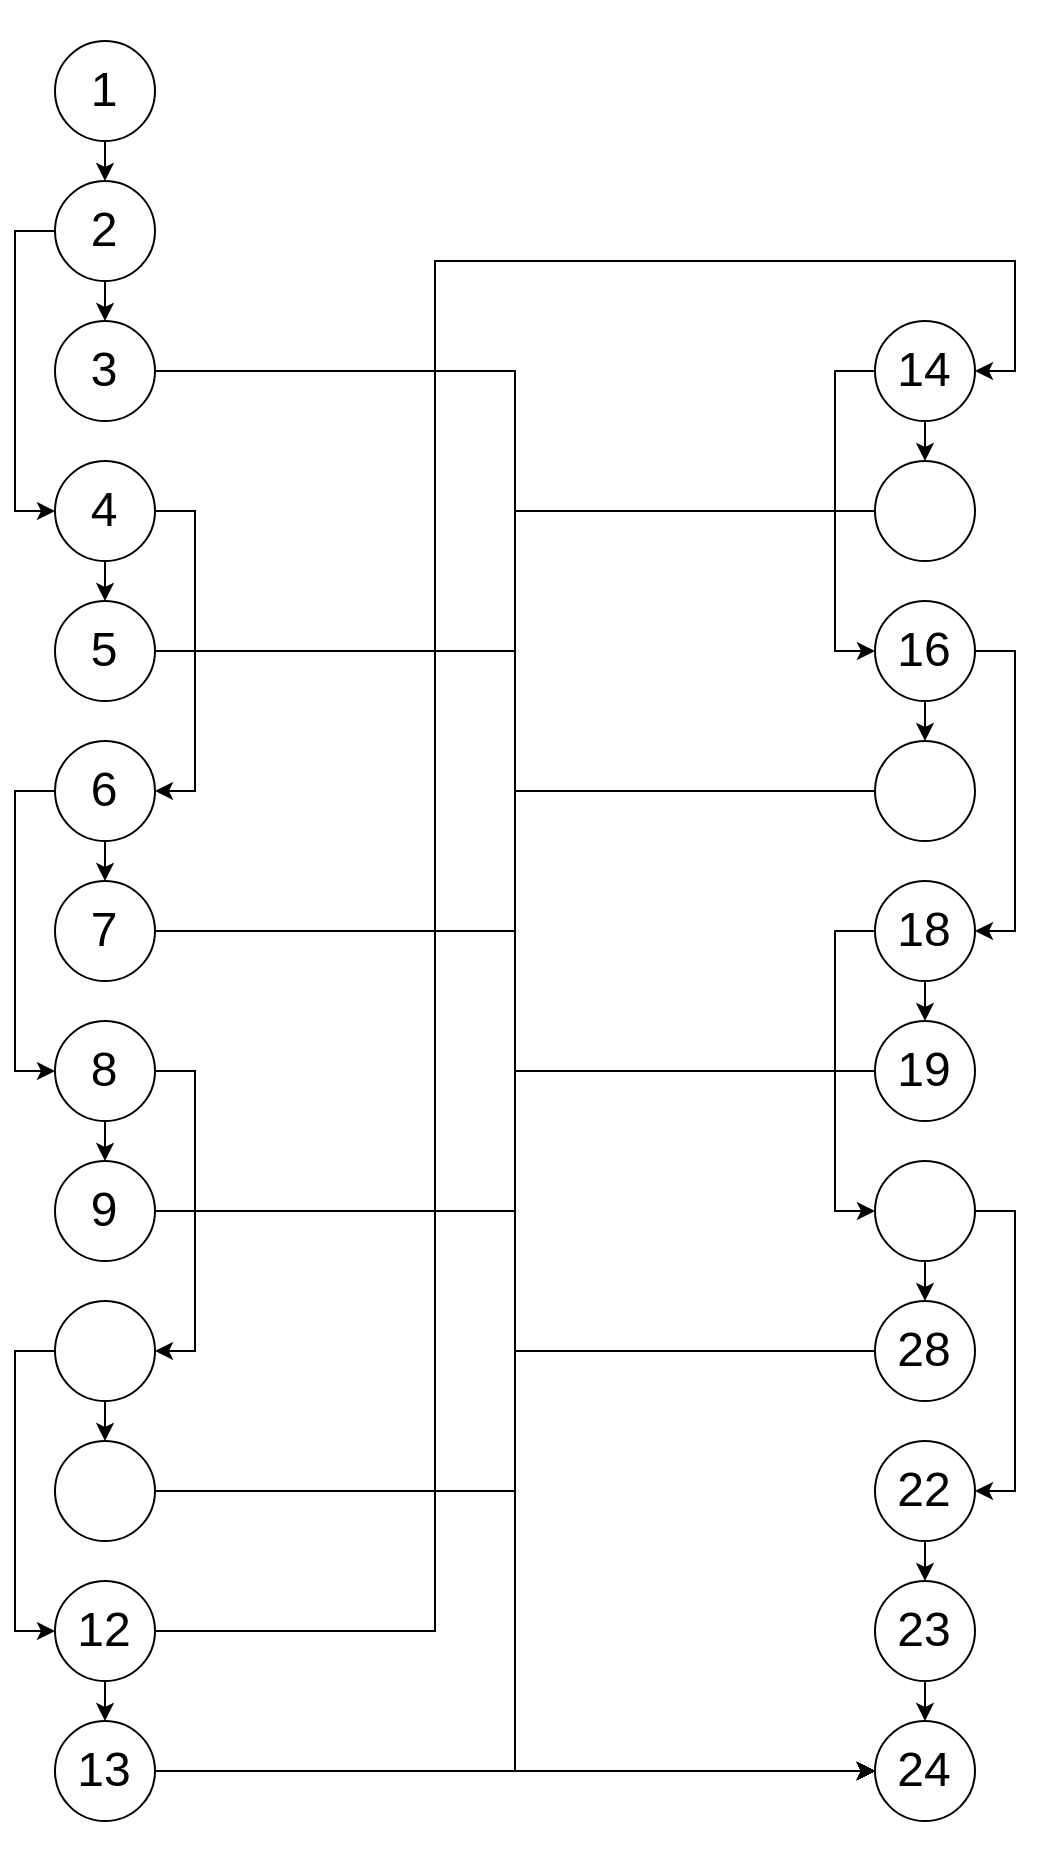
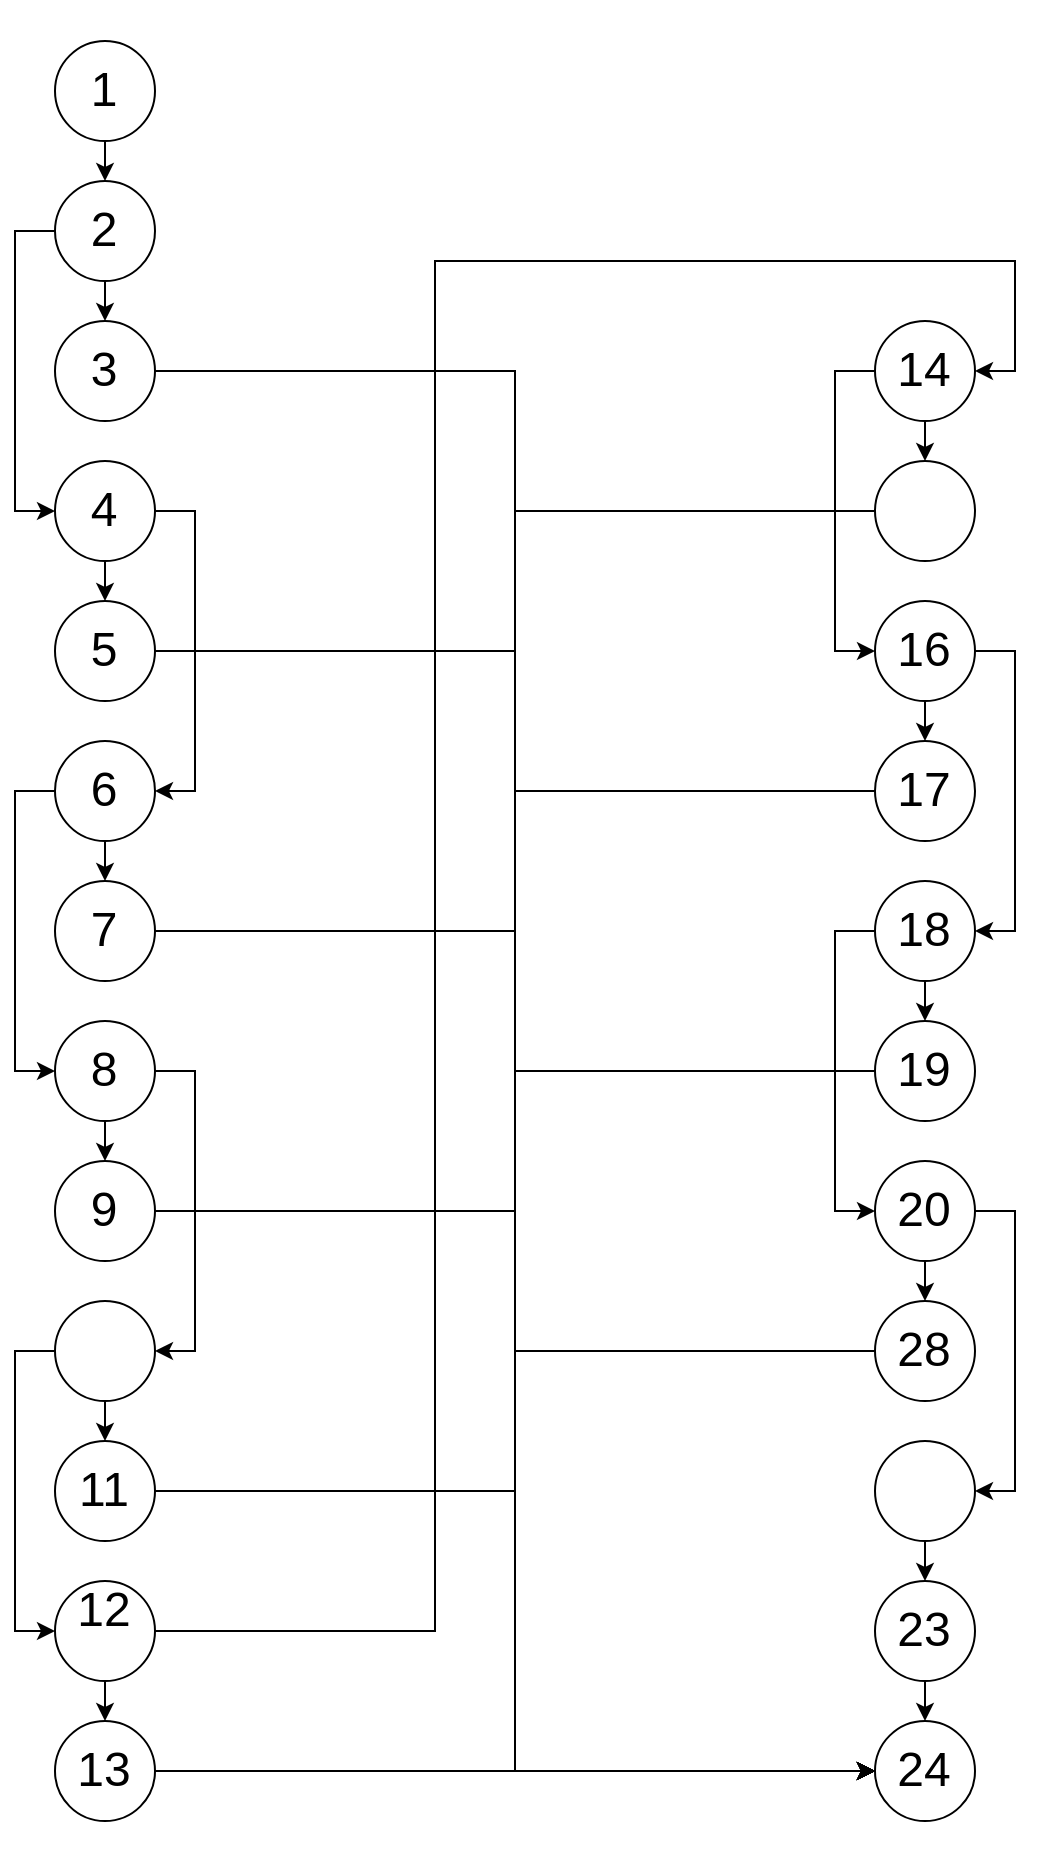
none -> (925, 791)
none -> (925, 1211)
none -> (105, 1491)
(925, 1491) -> none
(105, 1631) -> (105, 1611)
